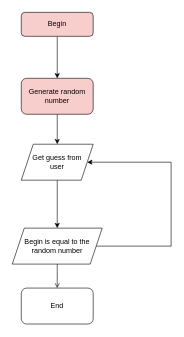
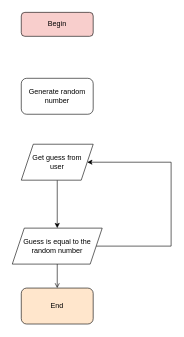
(57, 72) -> none
(57, 96) -> (57, 96)
(57, 138) -> none
(57, 246) -> (57, 246)
(57, 306) -> (57, 306)
